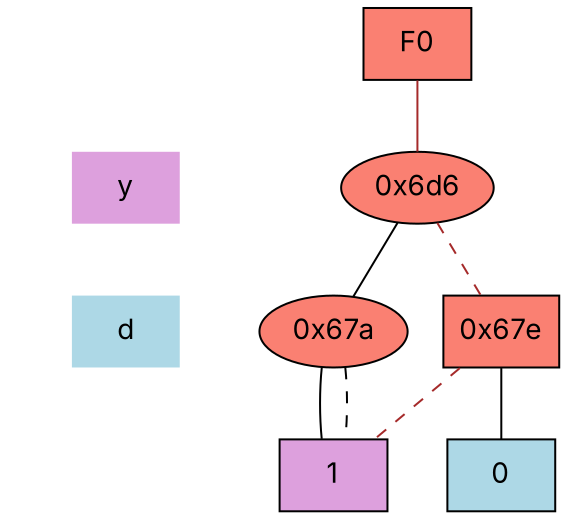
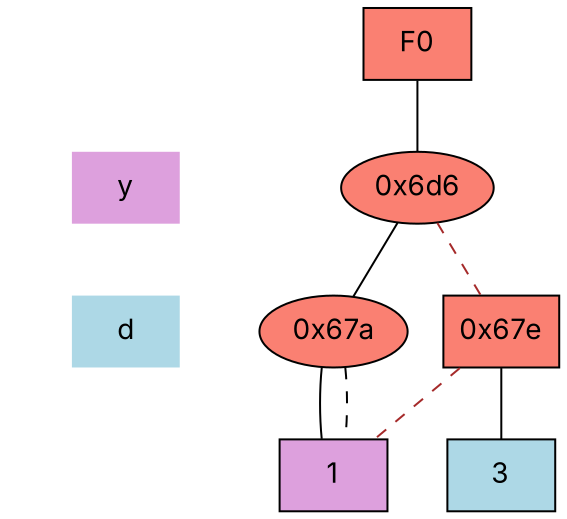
(417, 116) -> (417, 116)
(501, 475) -> (501, 475)
